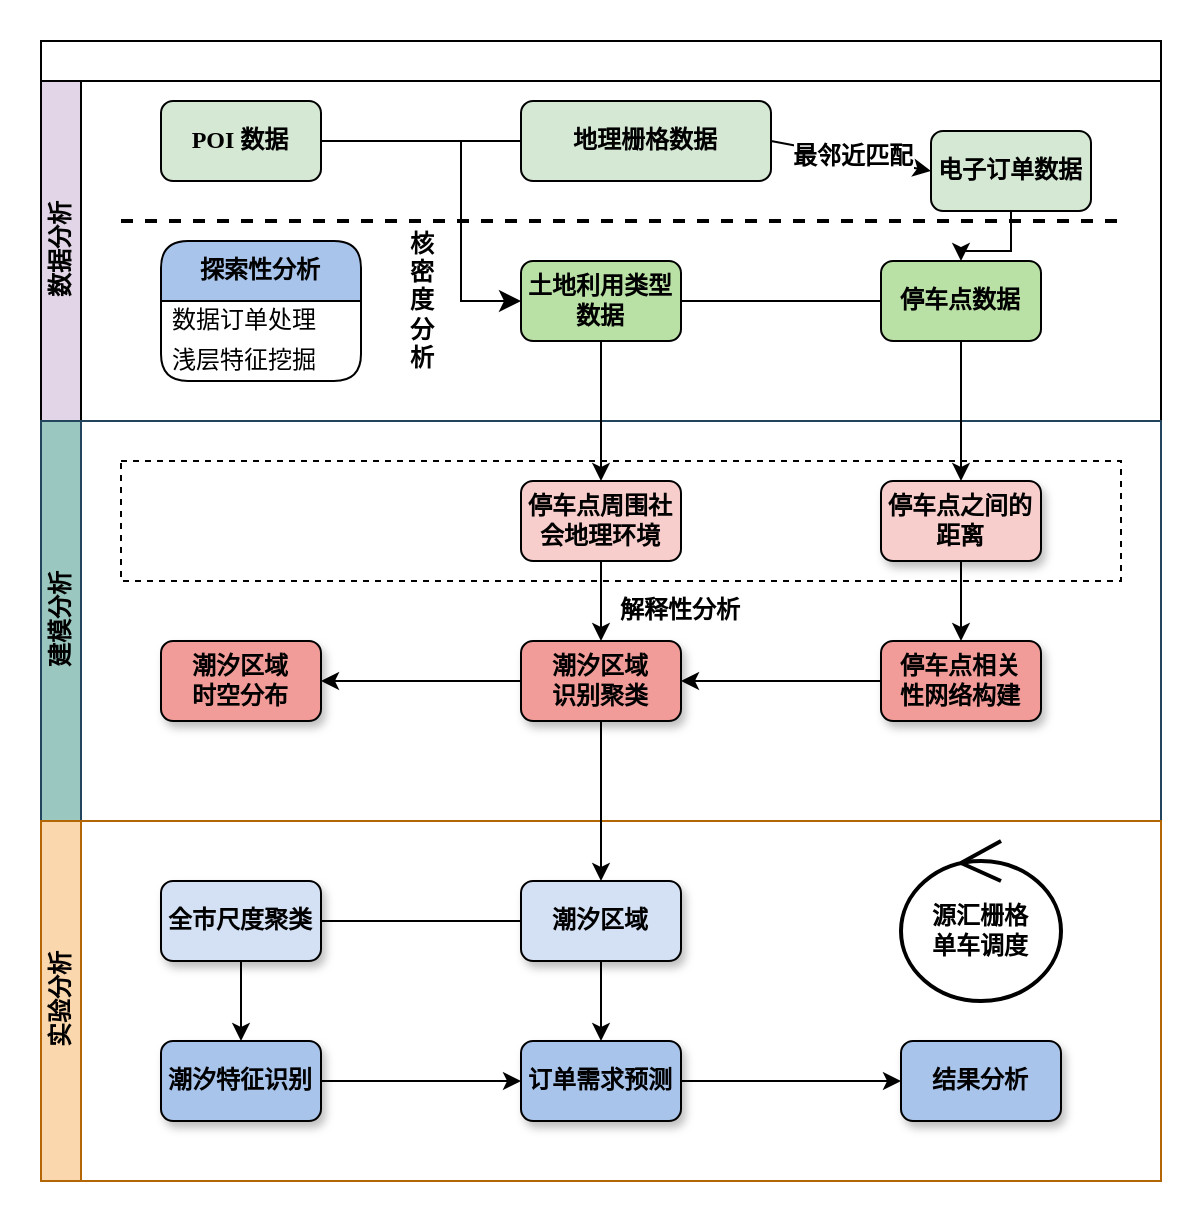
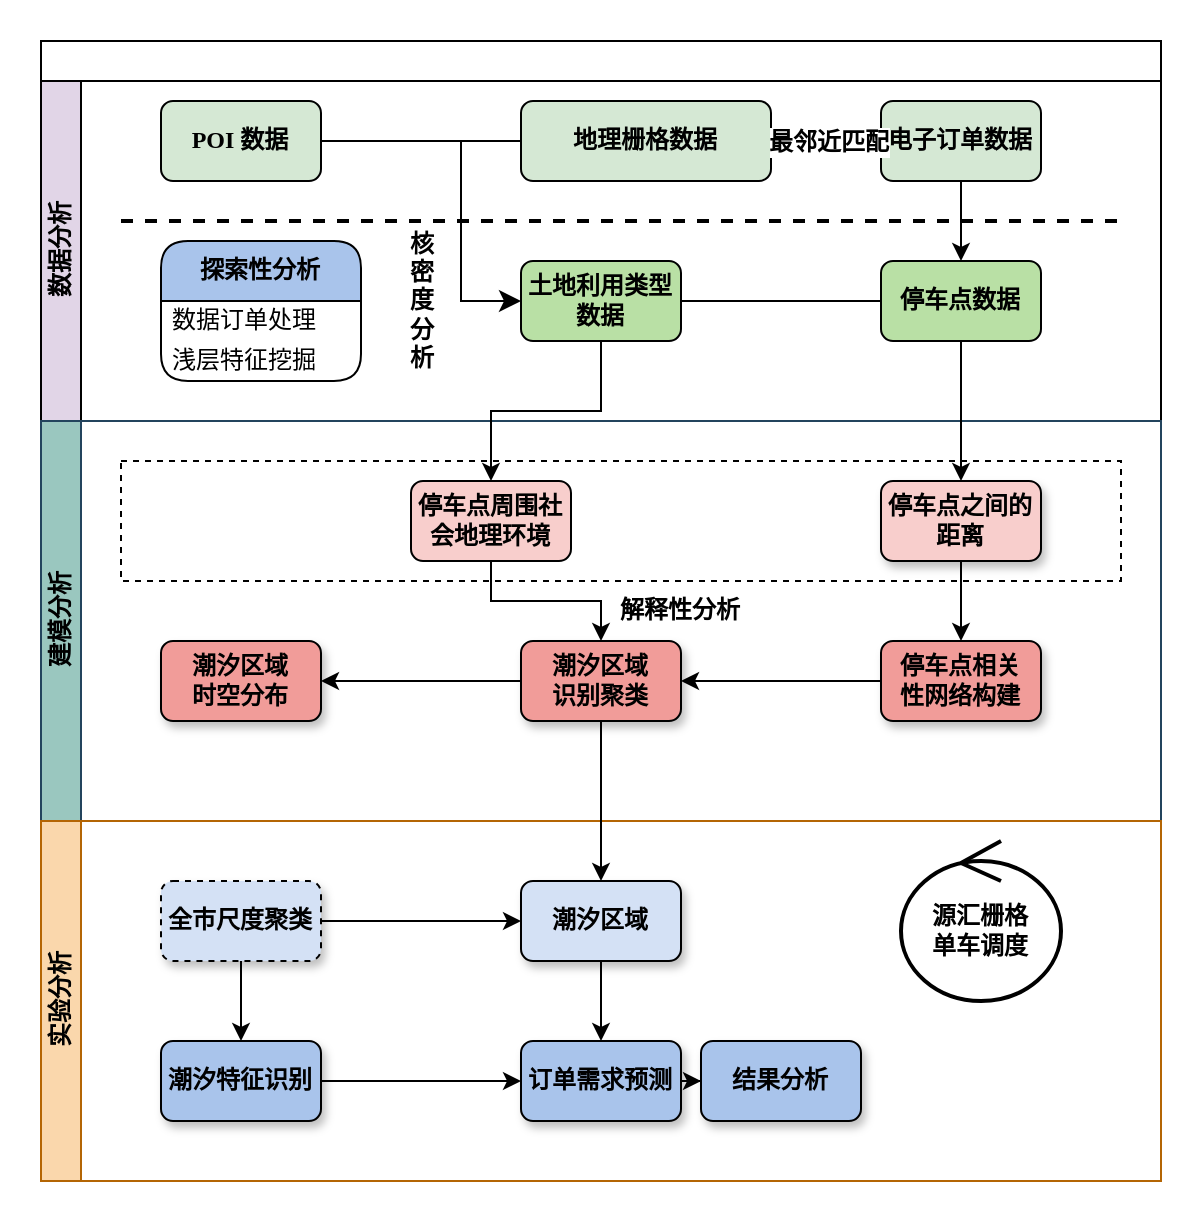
(1011, 171) -> (961, 141)
(601, 521) -> (491, 521)
(241, 921) -> (241, 921)
(511, 921) -> (506, 921)
(981, 1081) -> (781, 1081)
